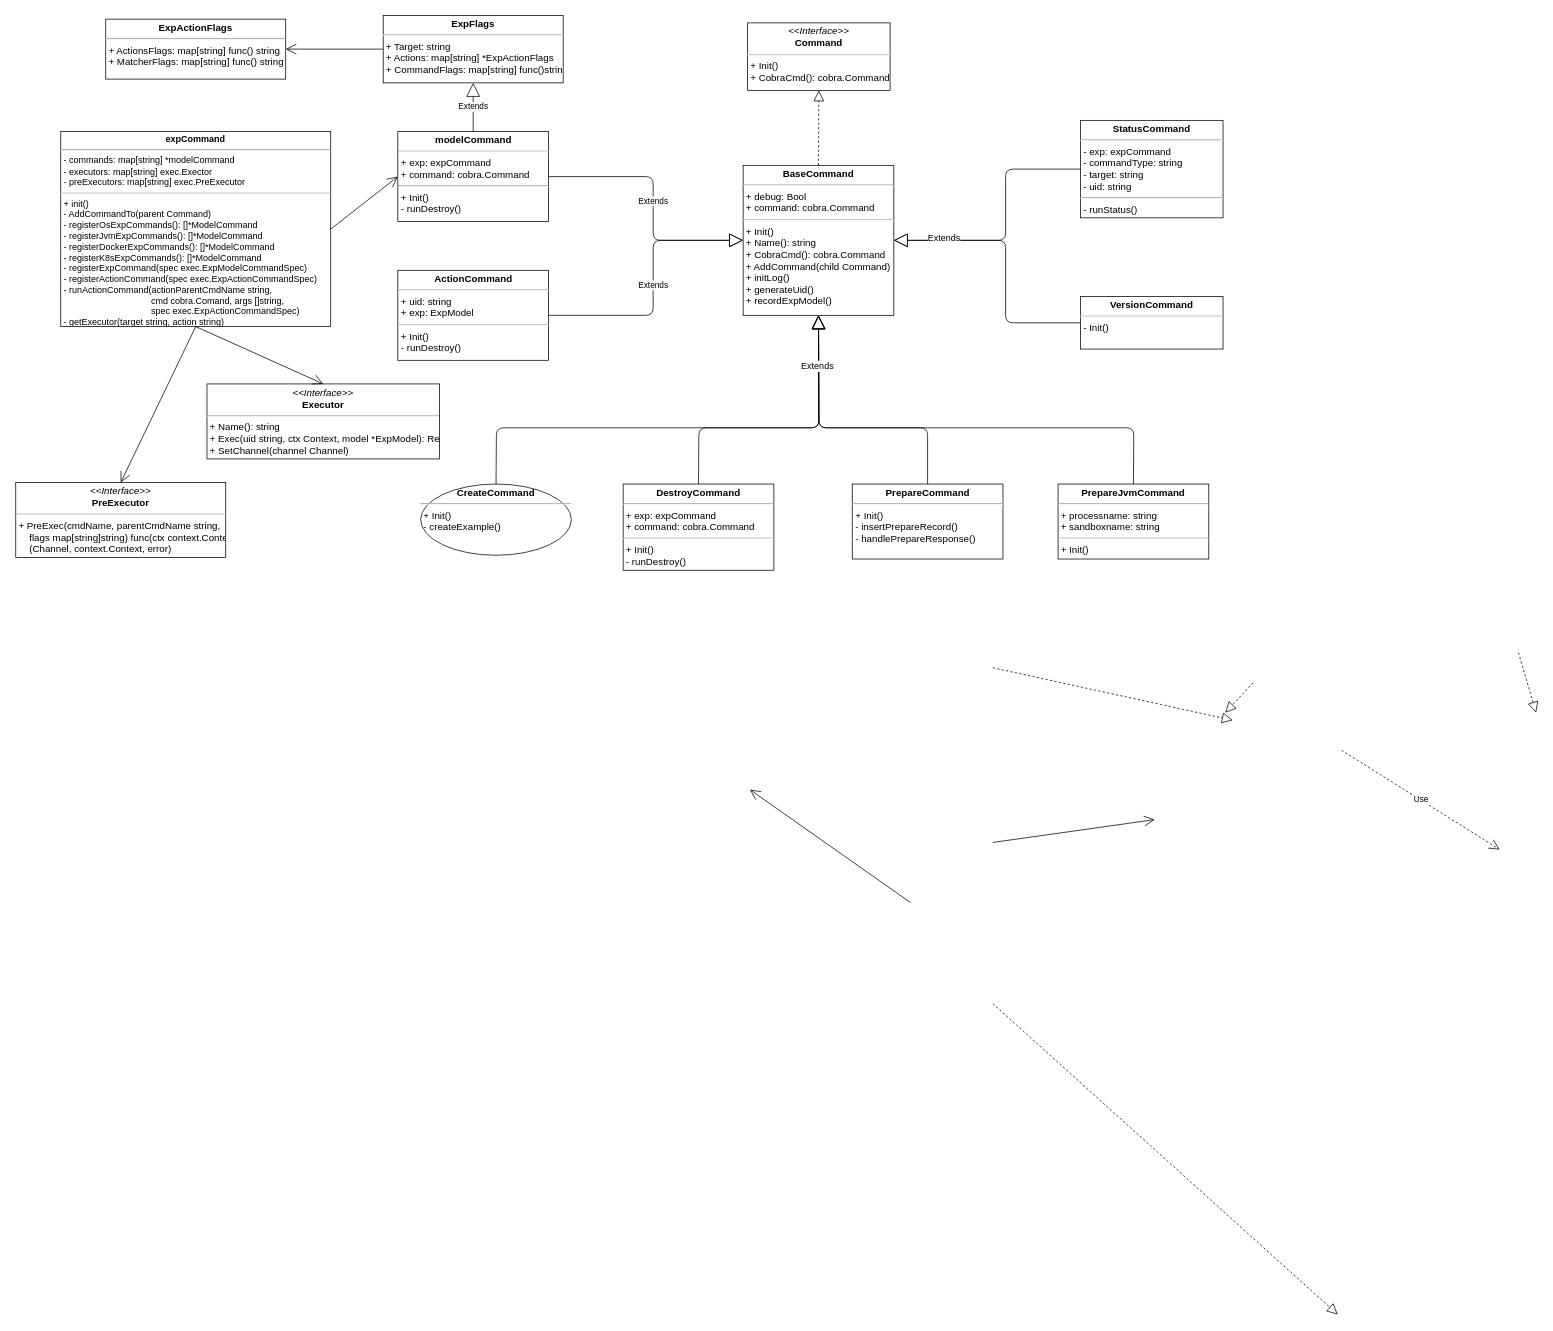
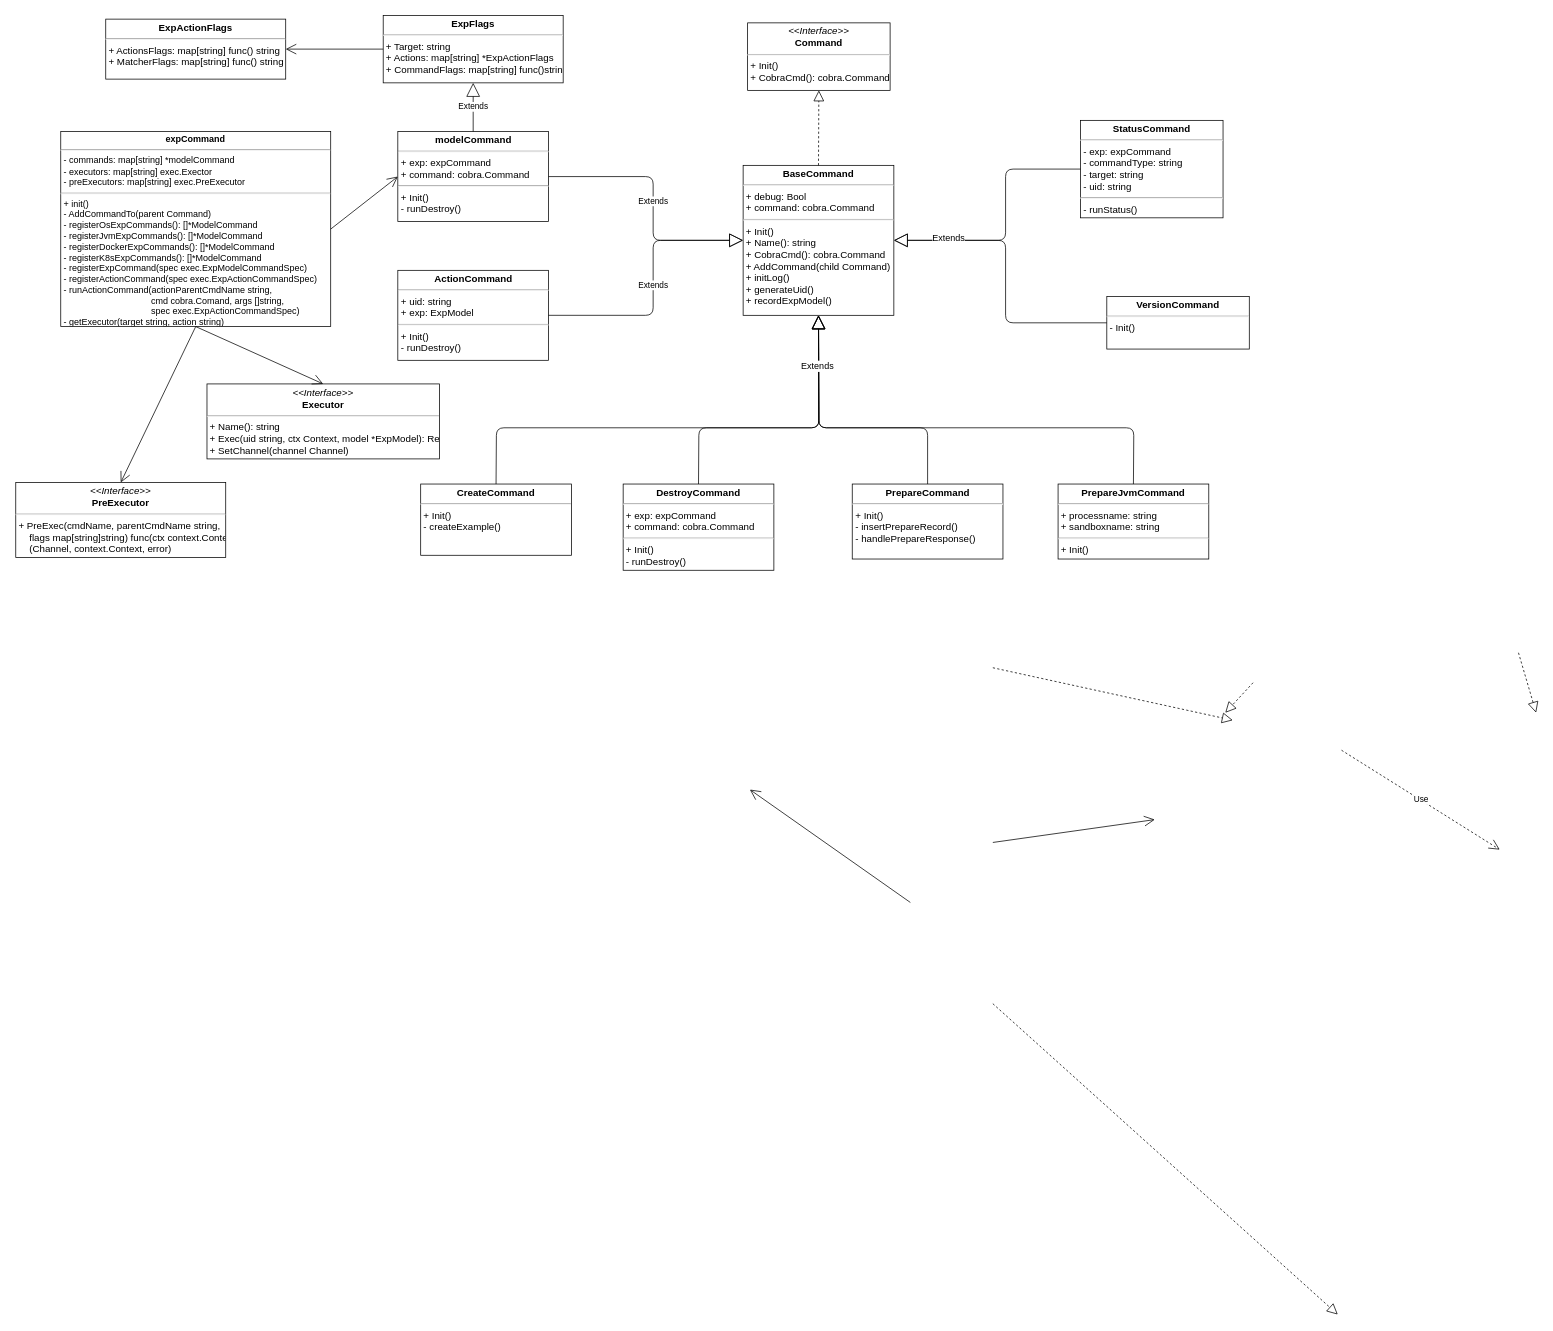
(1152, 323) -> (1178, 323)
(496, 520) -> (496, 520)
